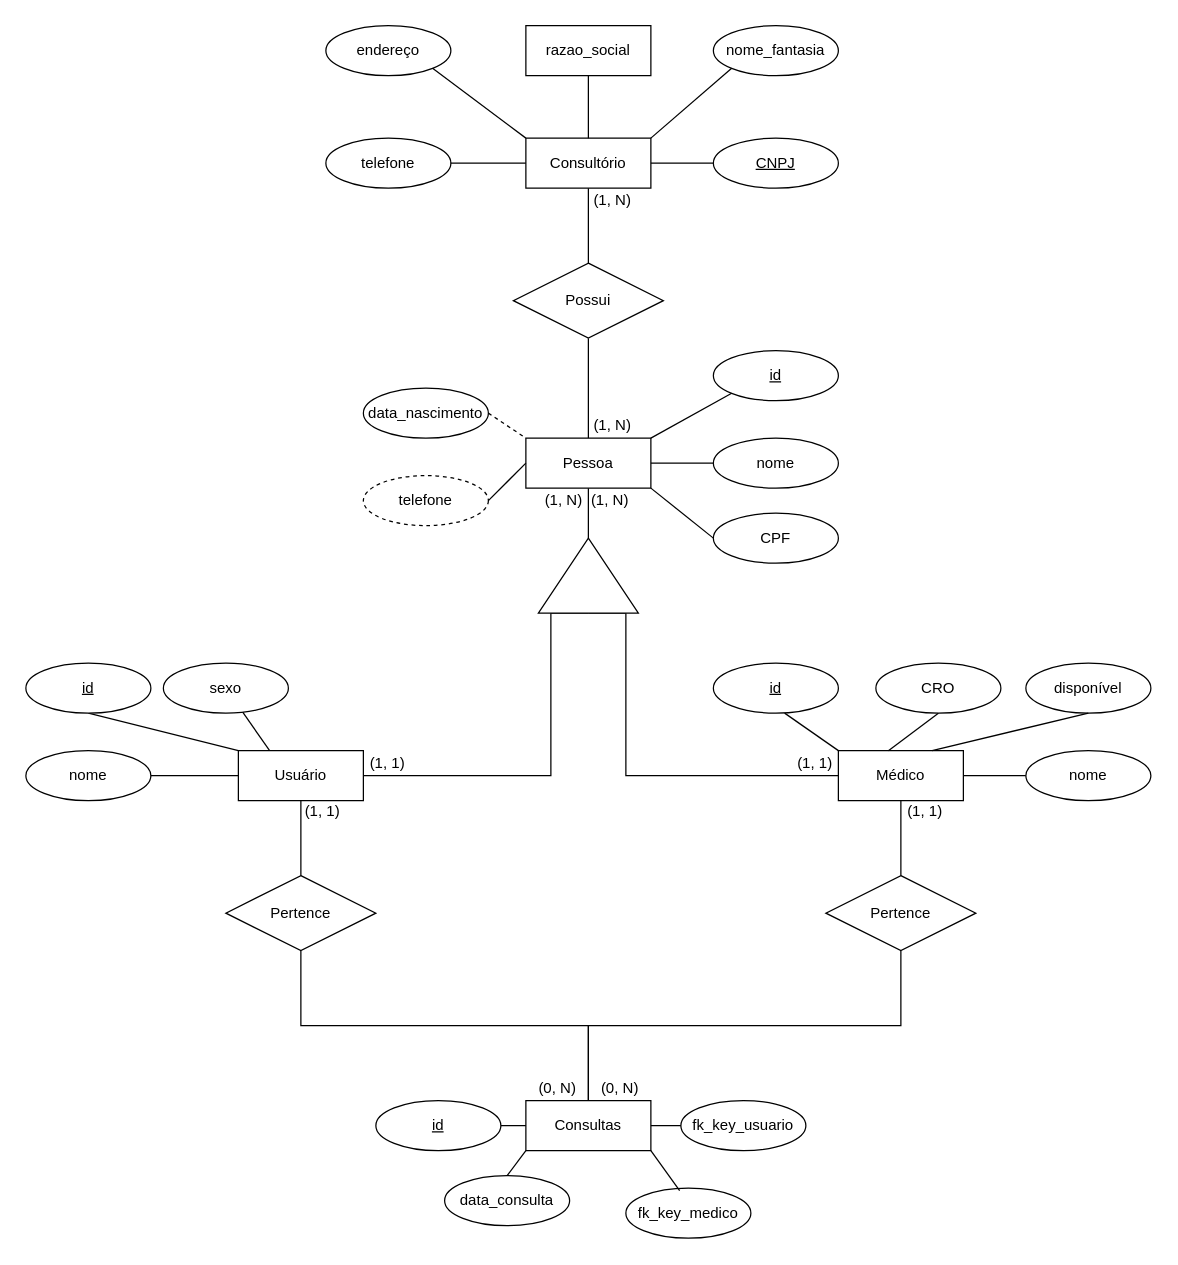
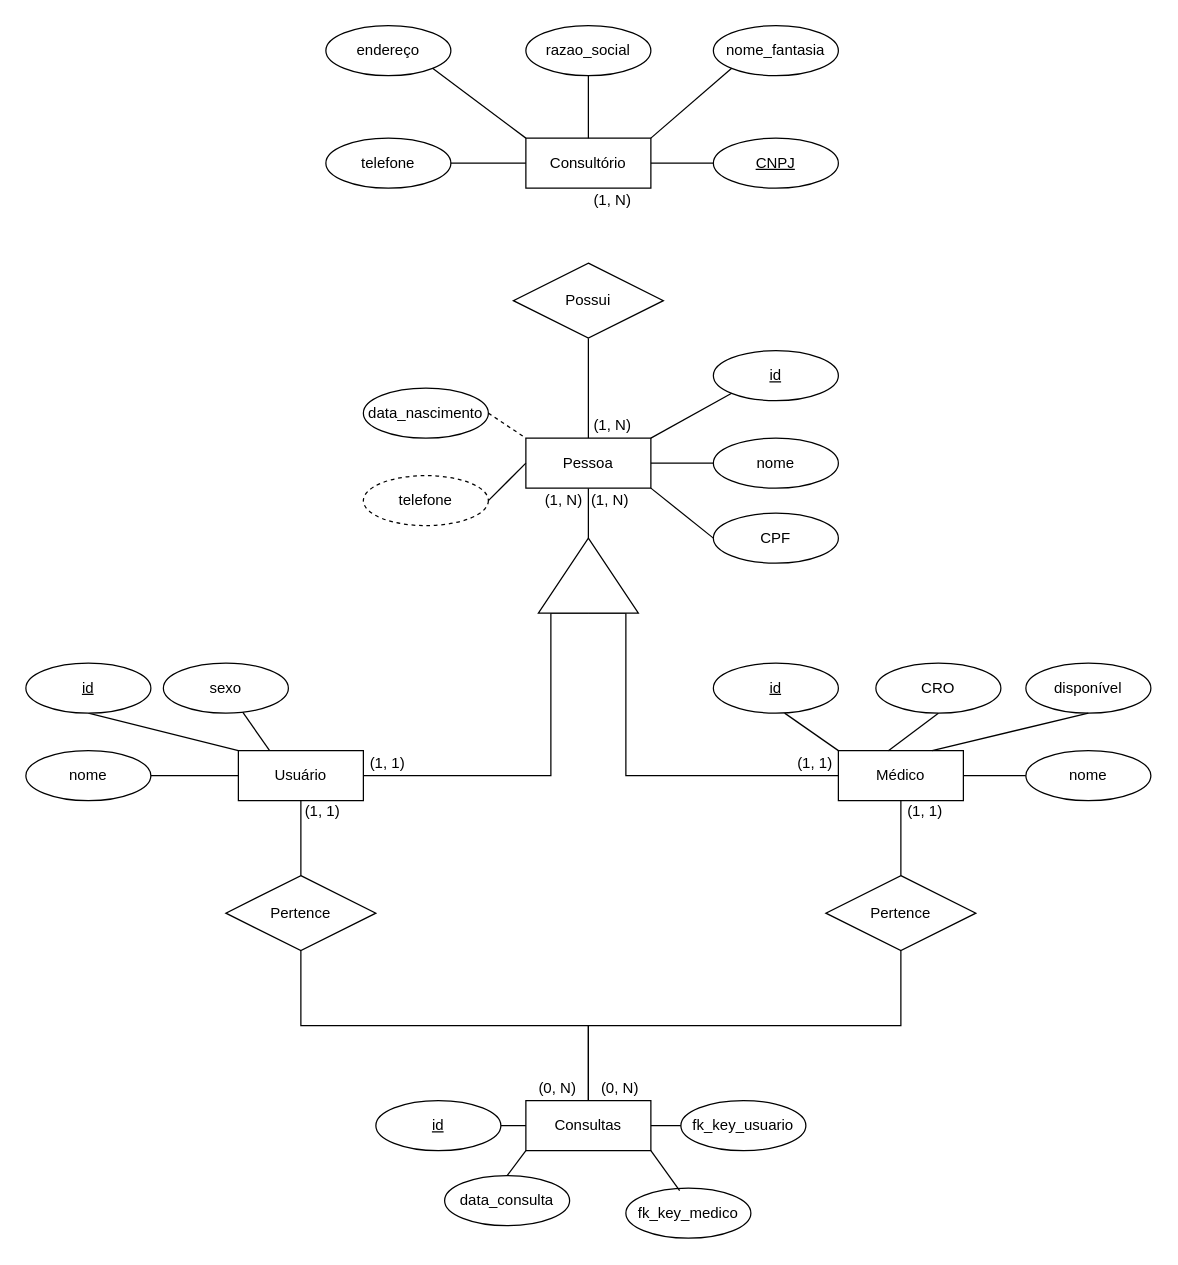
(588, 51) -> (588, 51)
(588, 225) -> none
